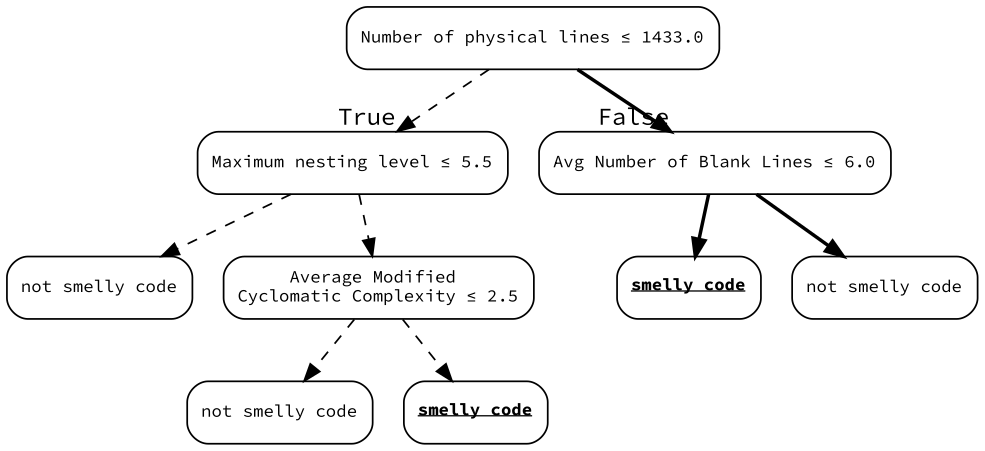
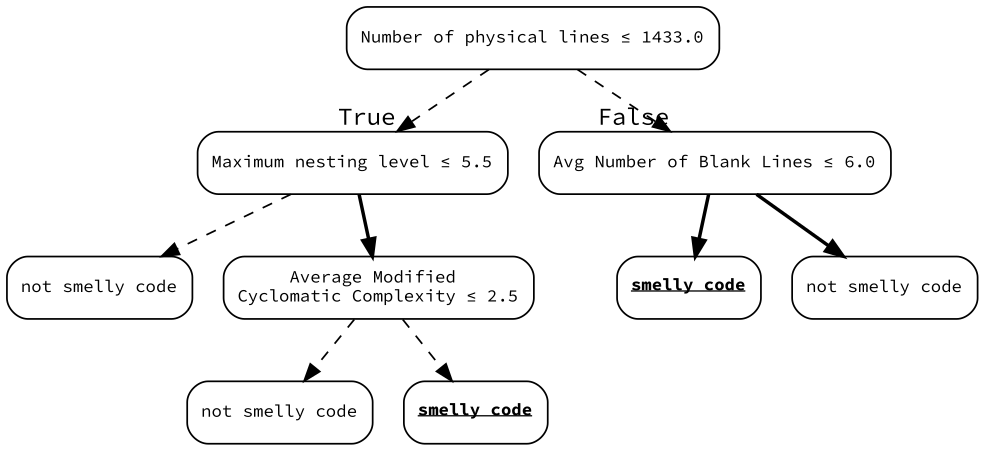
(617, 96) -> (617, 96)
(364, 217) -> (364, 217)
